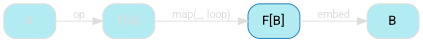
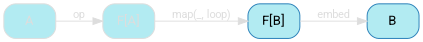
(393, 21) -> (393, 21)
